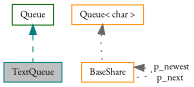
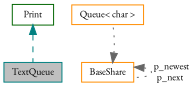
(33, 15) -> (33, 15)
(101, 49) -> (114, 39)
